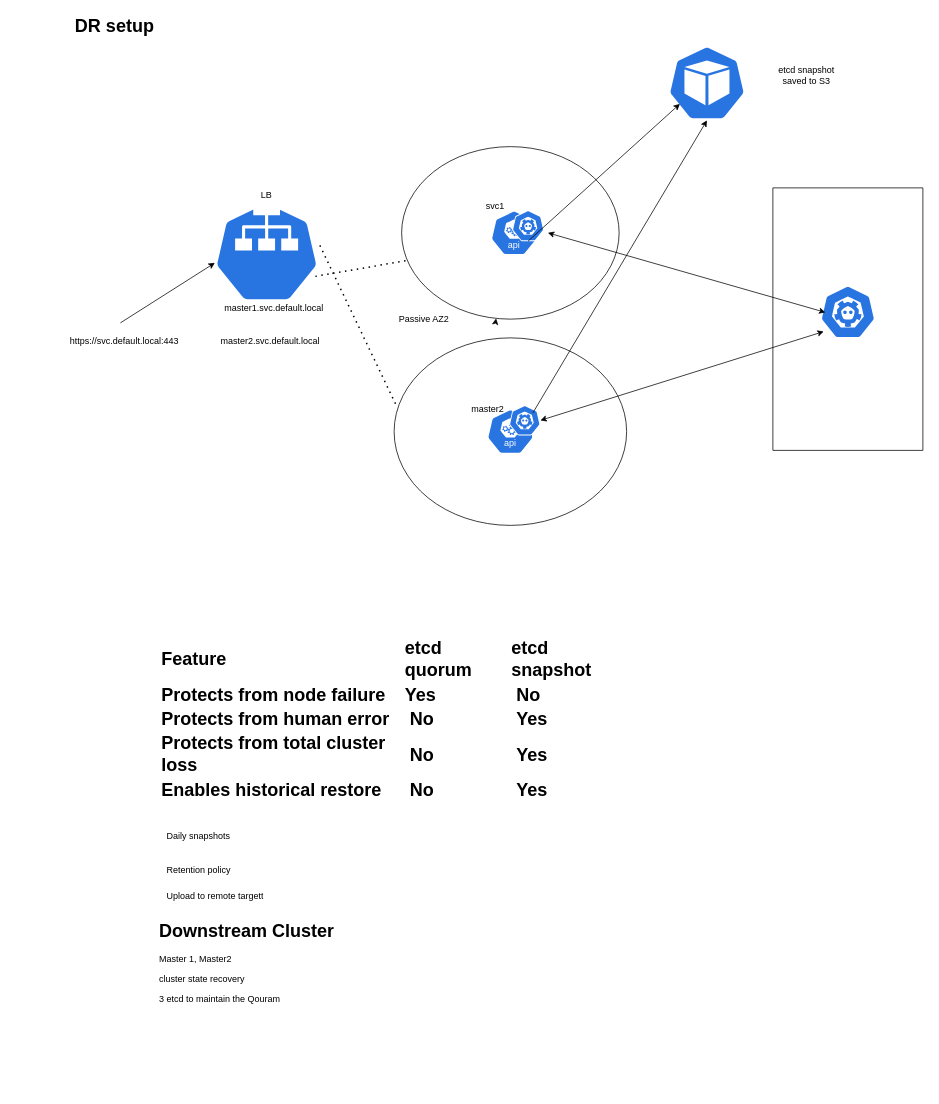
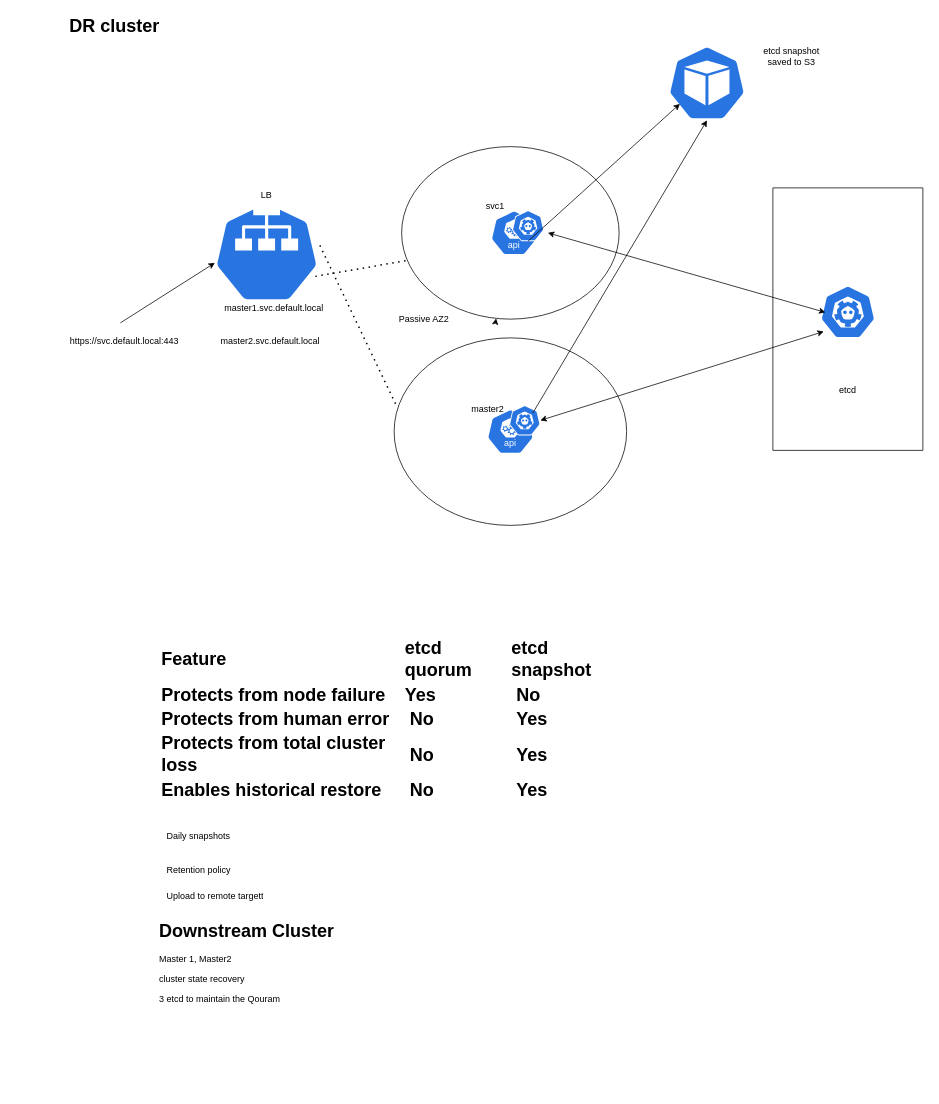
(115, 27) -> (115, 27)
(807, 75) -> (792, 57)
none -> (848, 390)
